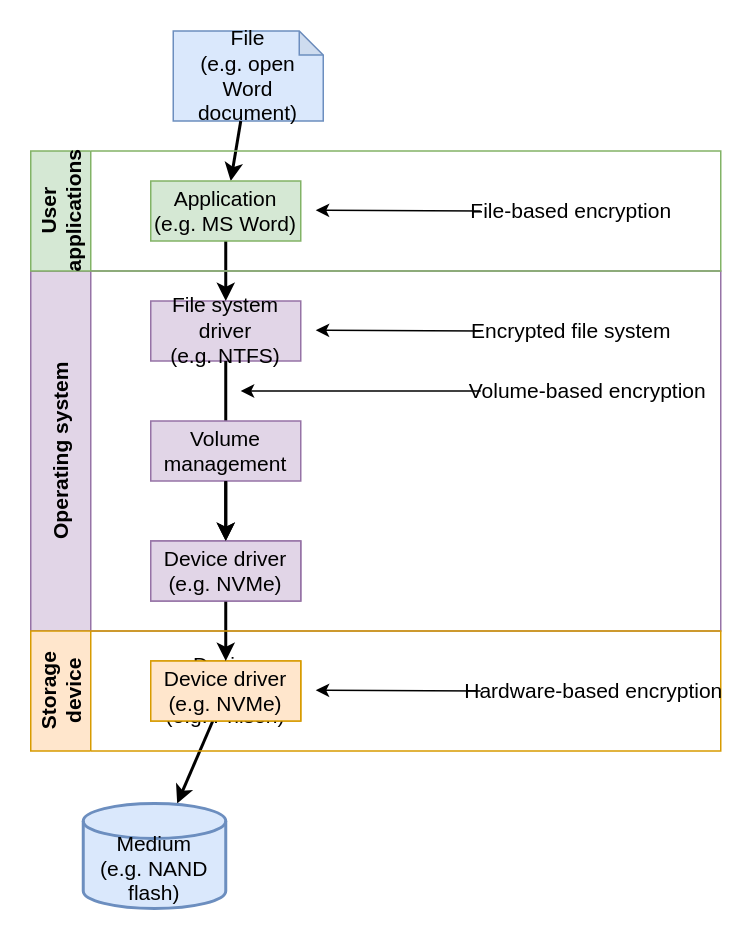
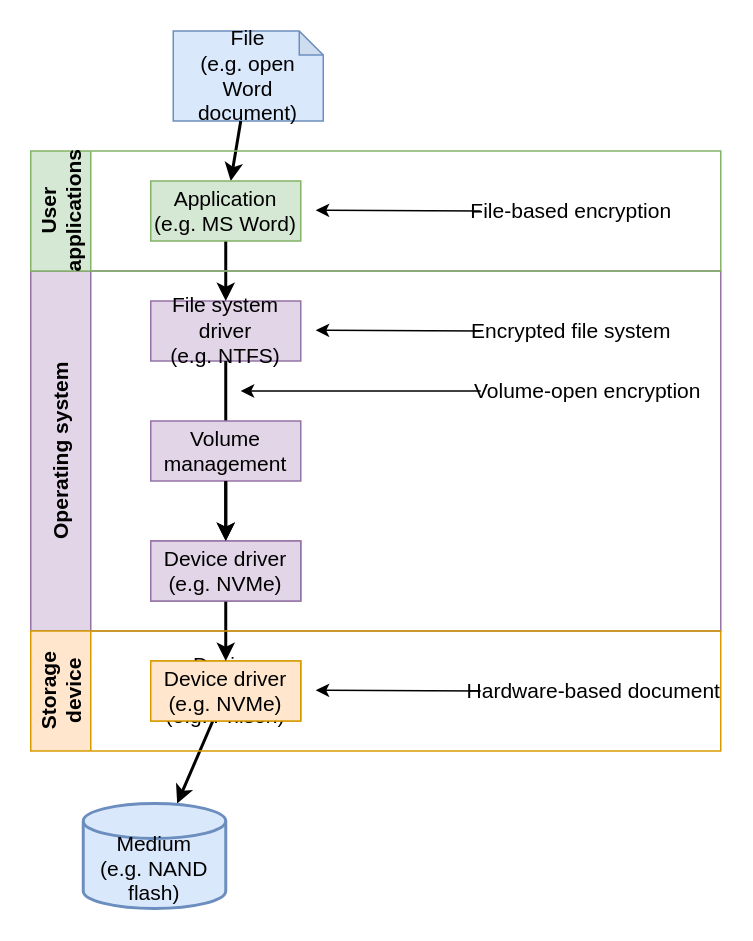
(588, 391) -> (588, 391)
(594, 691) -> (594, 691)
